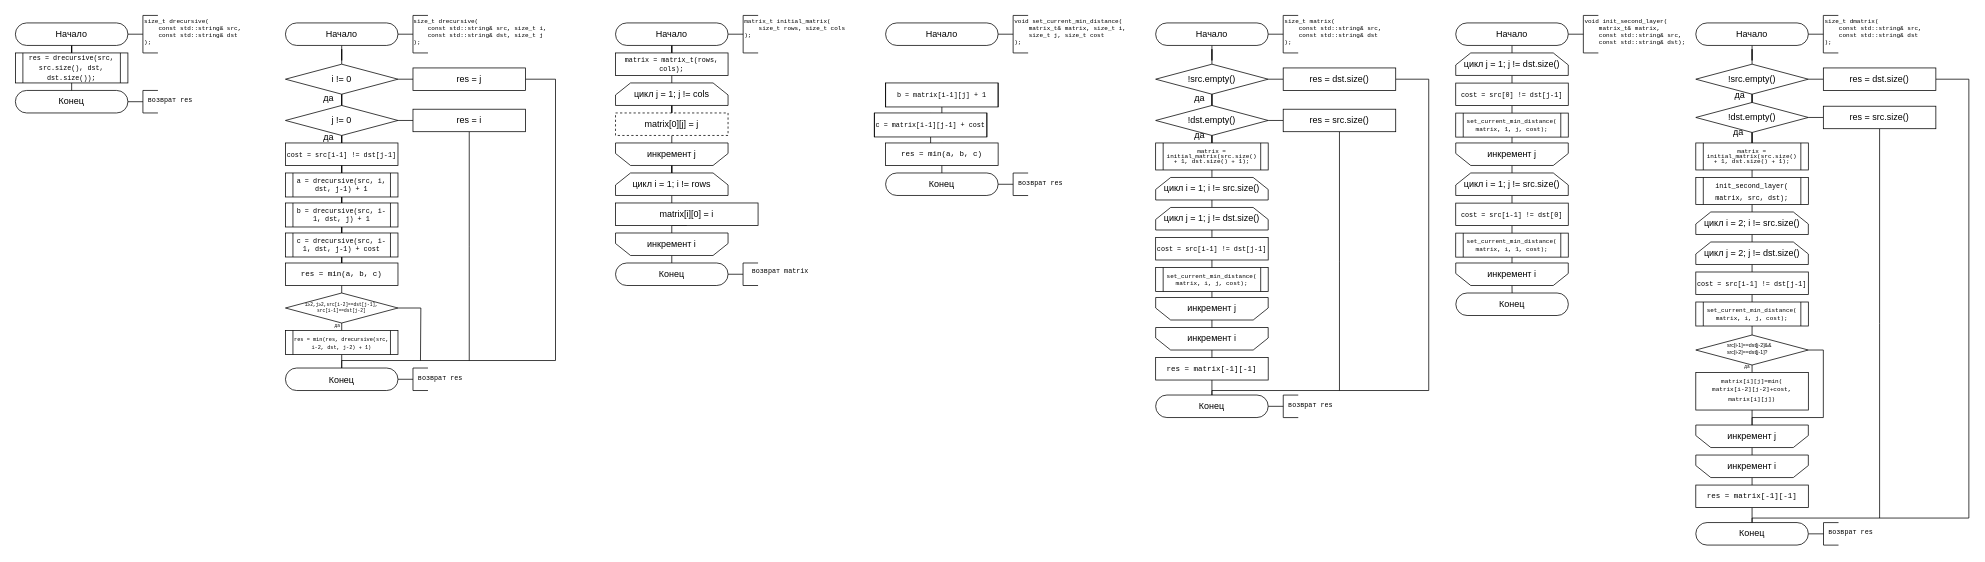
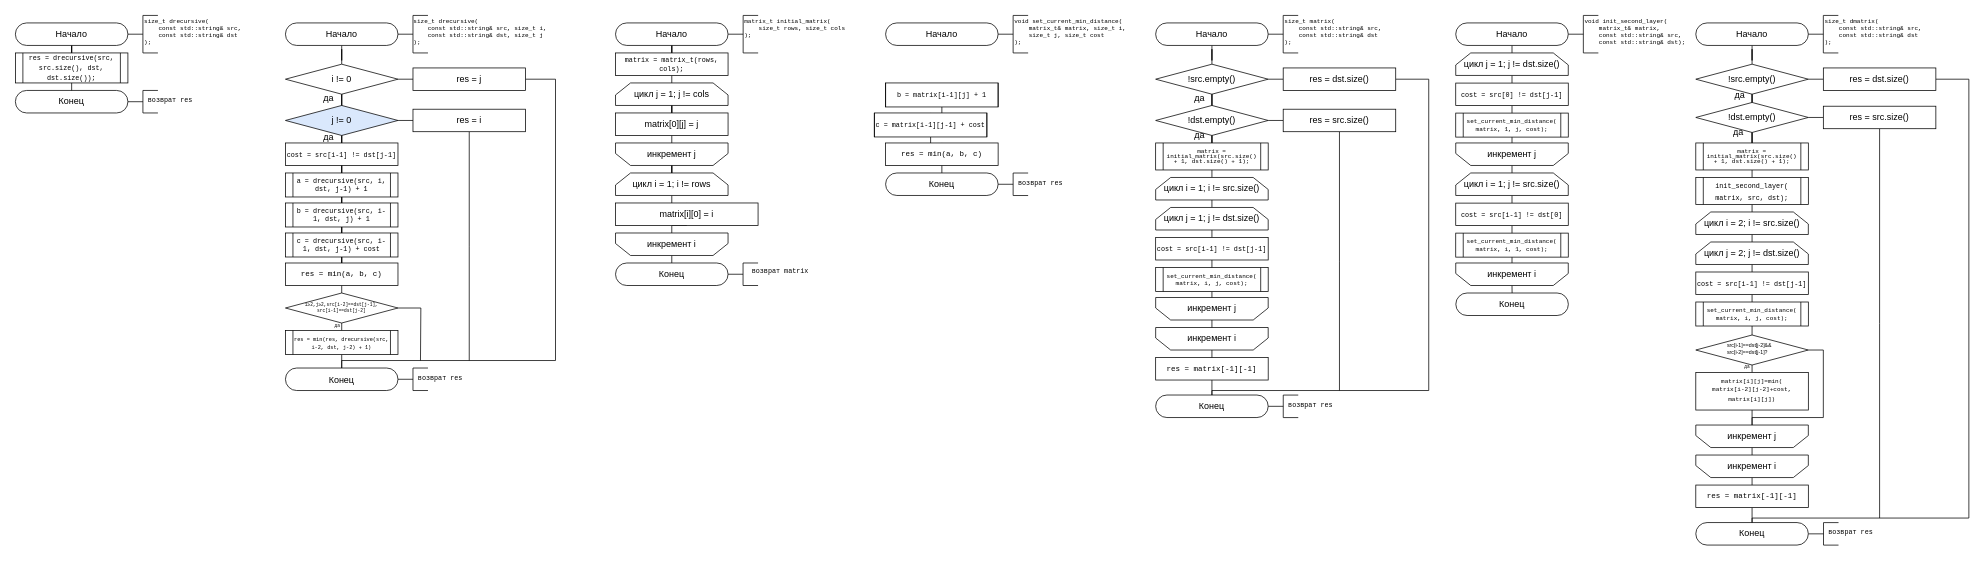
(342, 120) -> (342, 120)
(672, 124) -> (672, 124)
